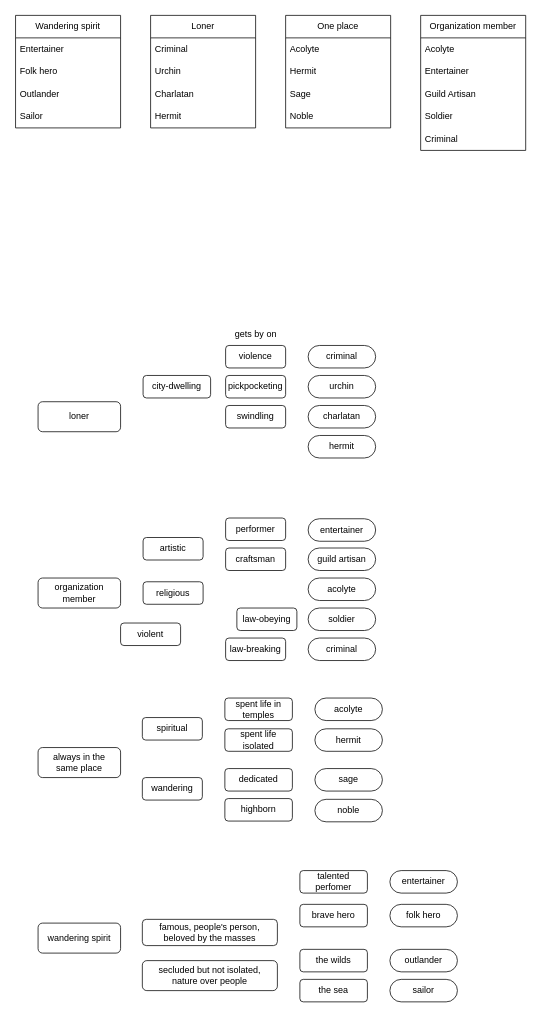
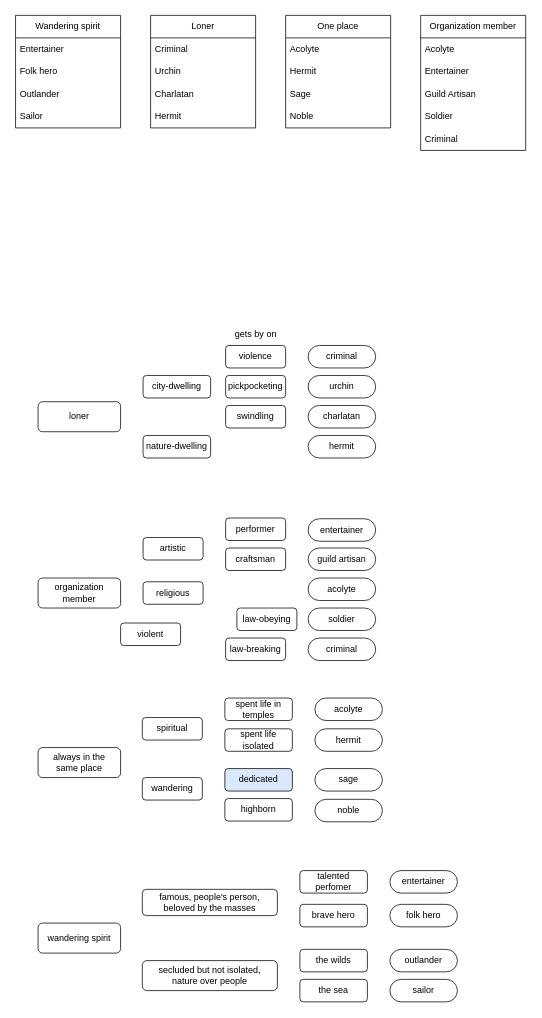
none -> (177, 447)
(258, 780) -> (258, 780)
(210, 932) -> (210, 902)
